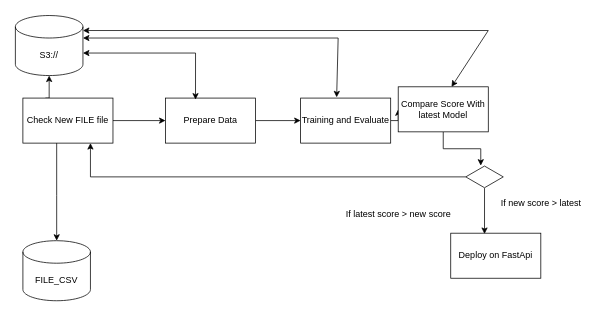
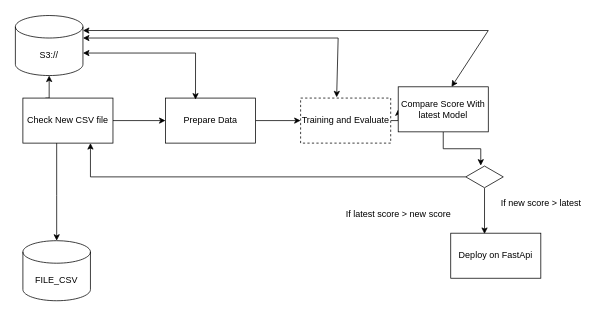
(68, 120) -> (68, 120)
(345, 120) -> (345, 120)
